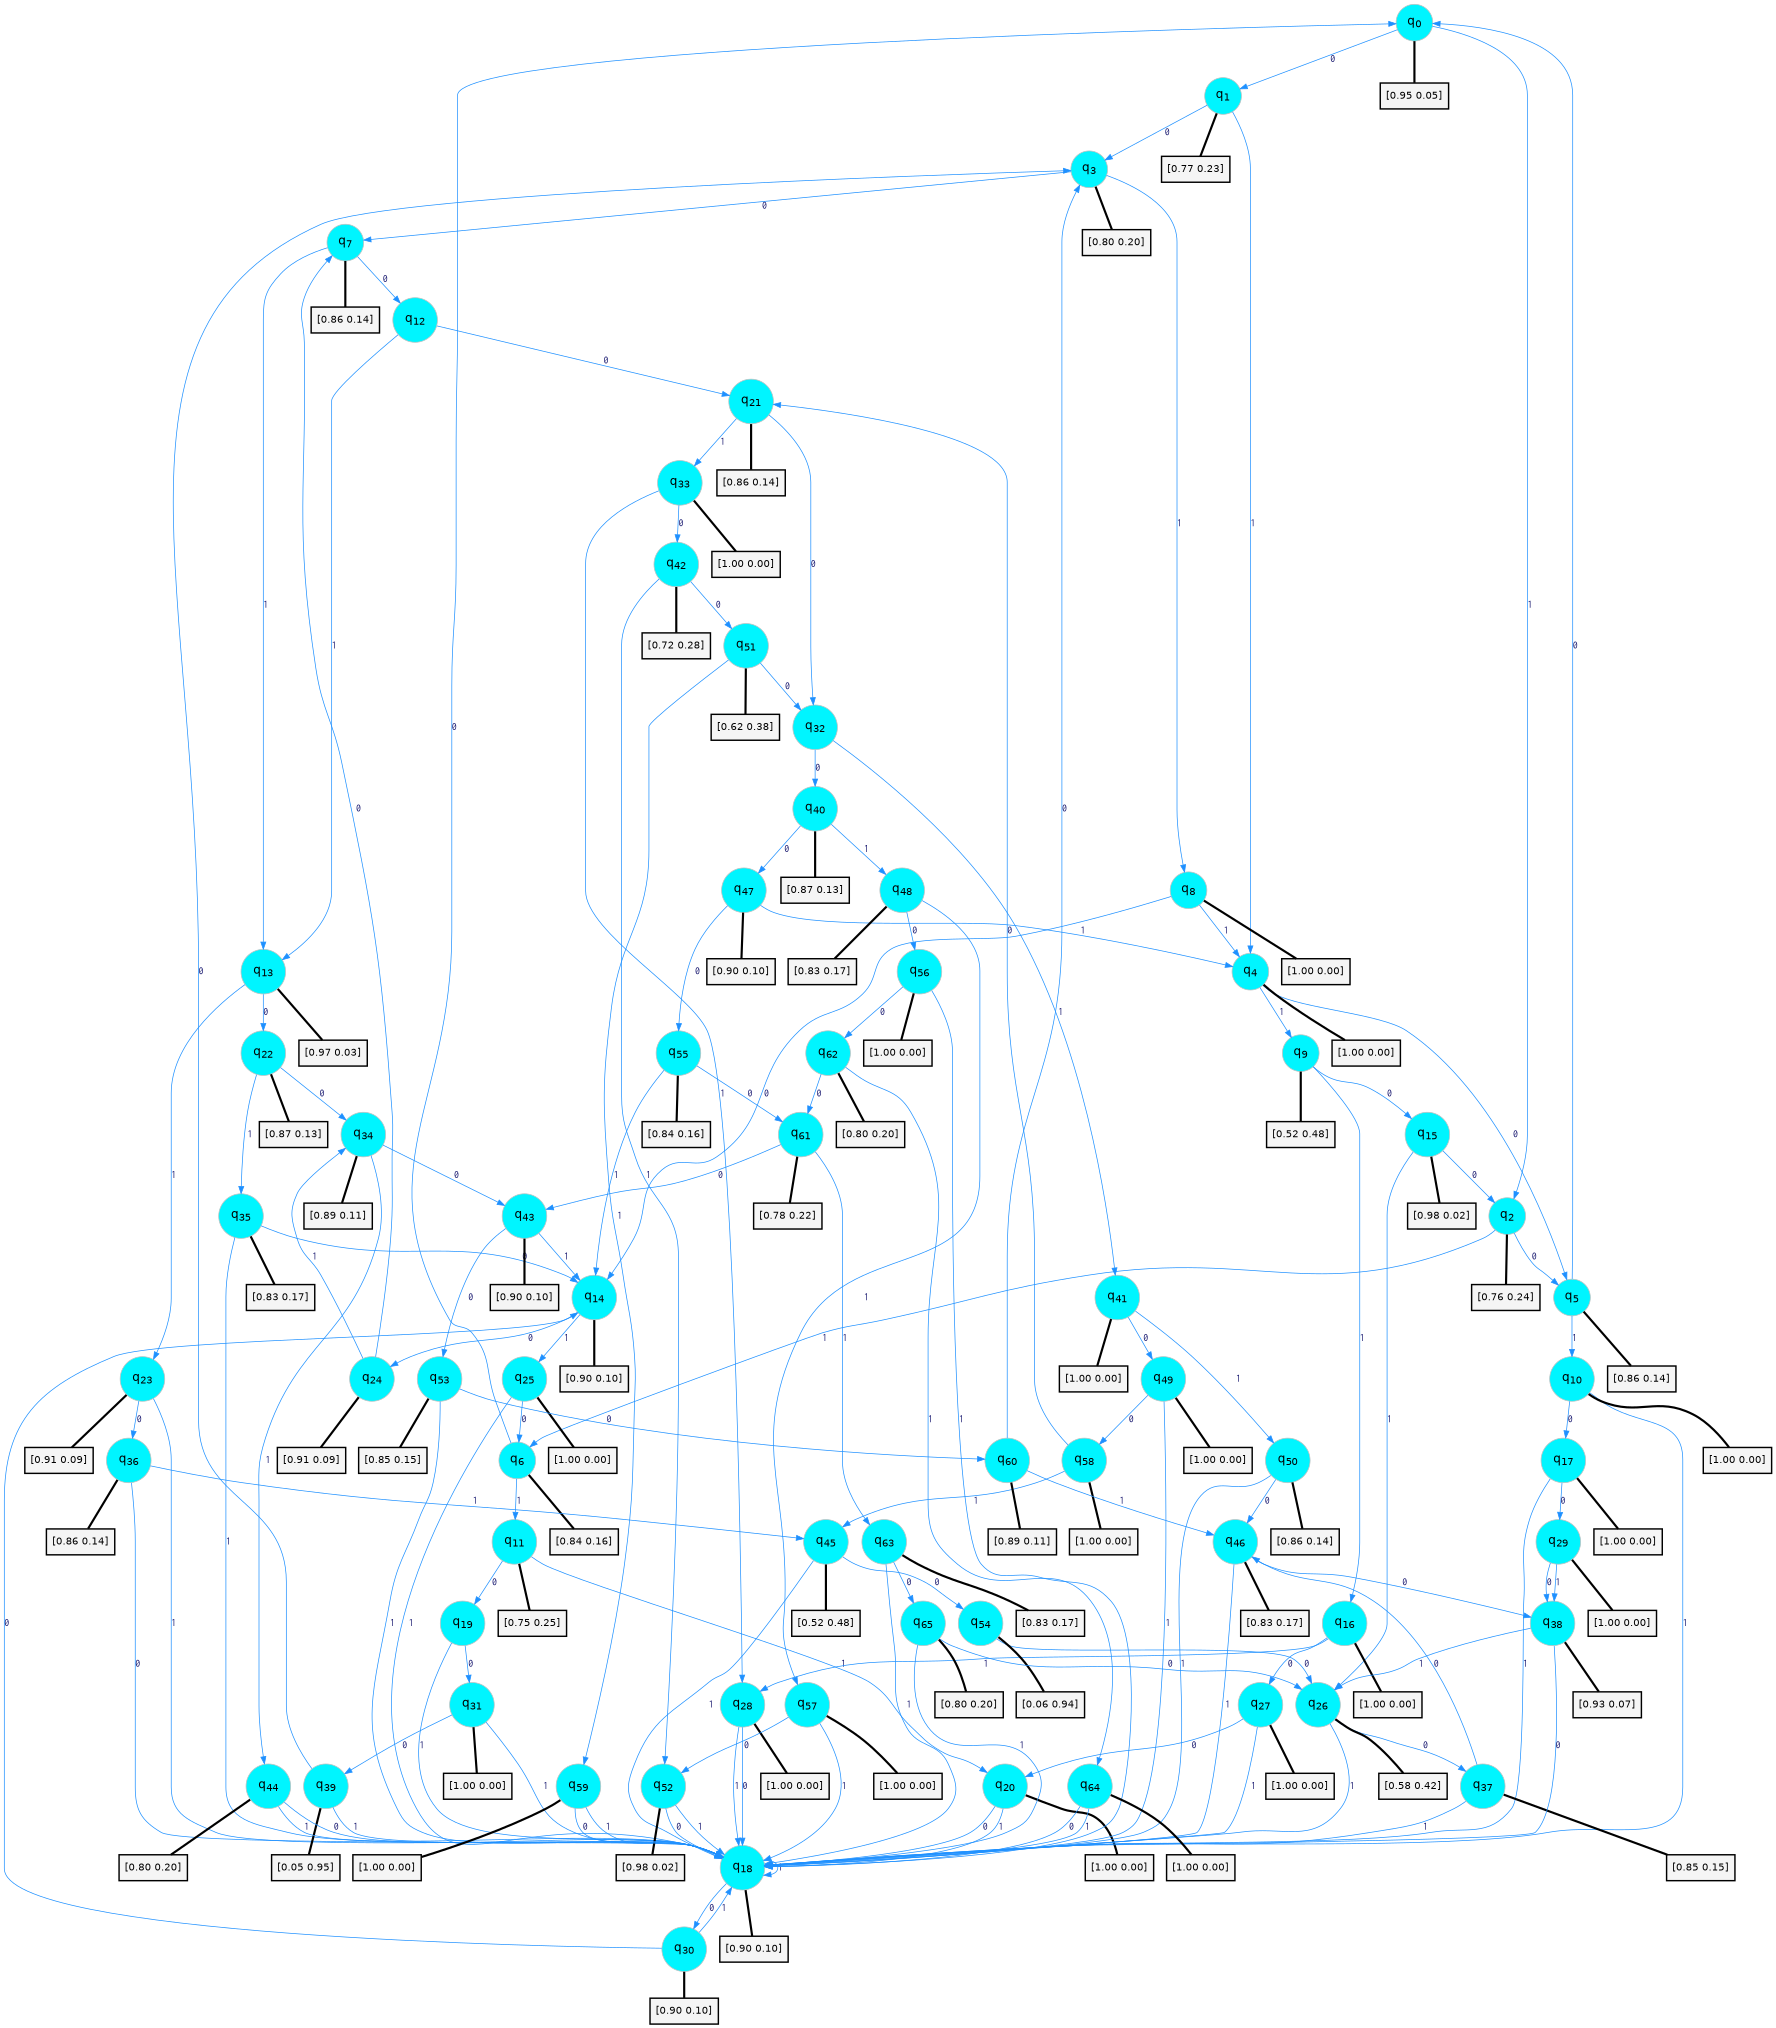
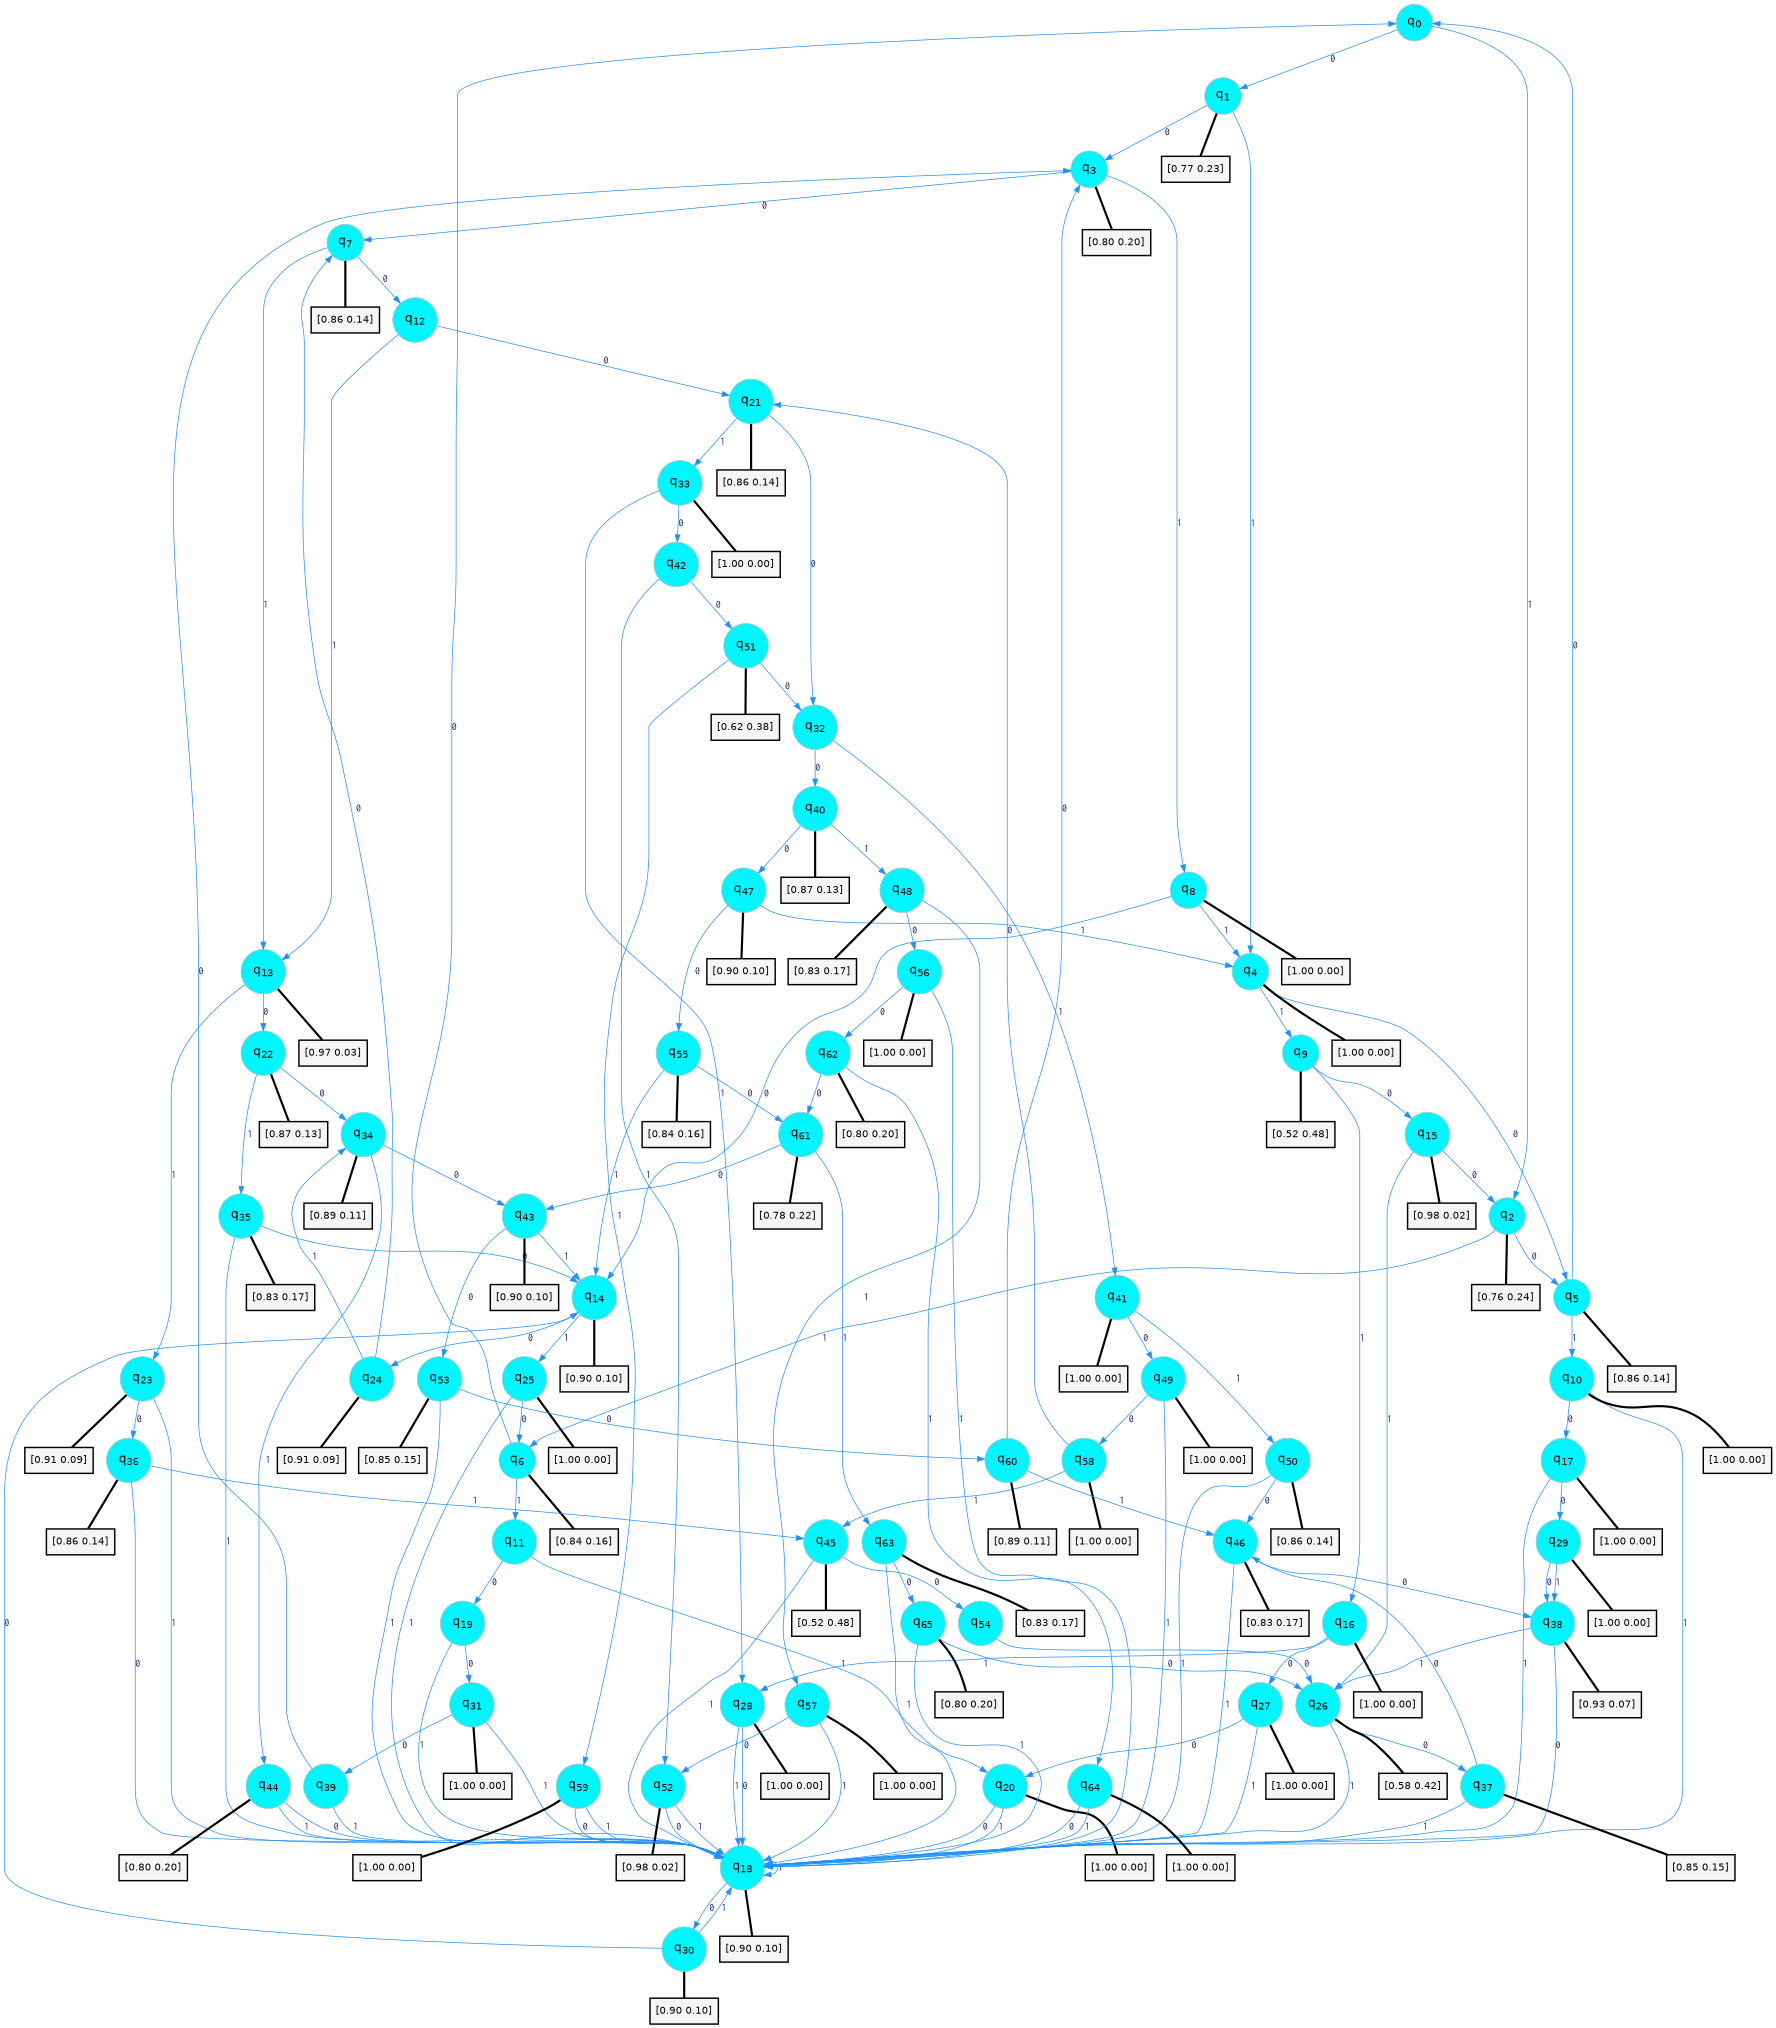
(1414, 96) -> none
(676, 646) -> none
(532, 1623) -> none
(1050, 1705) -> none
(306, 1868) -> none
